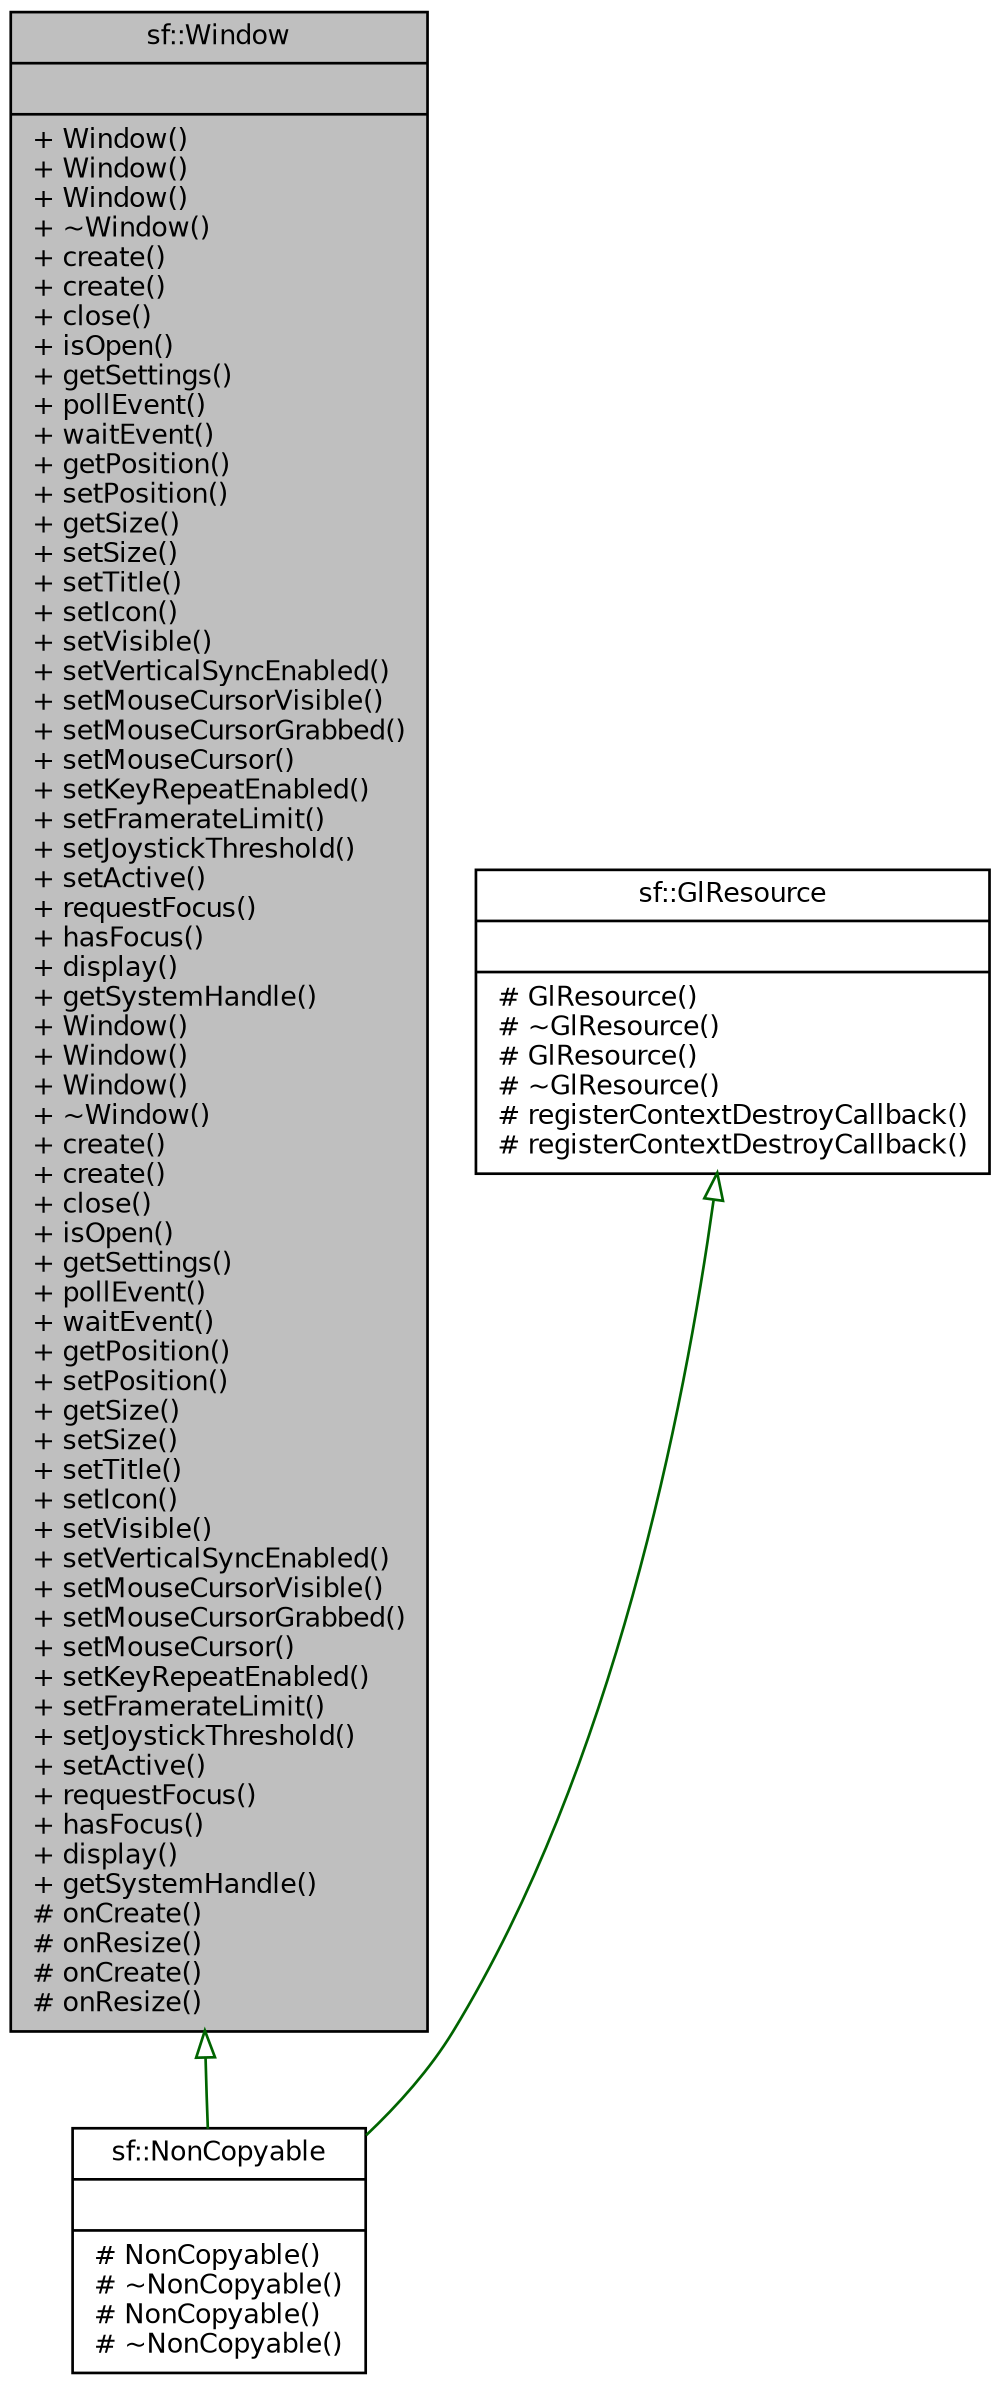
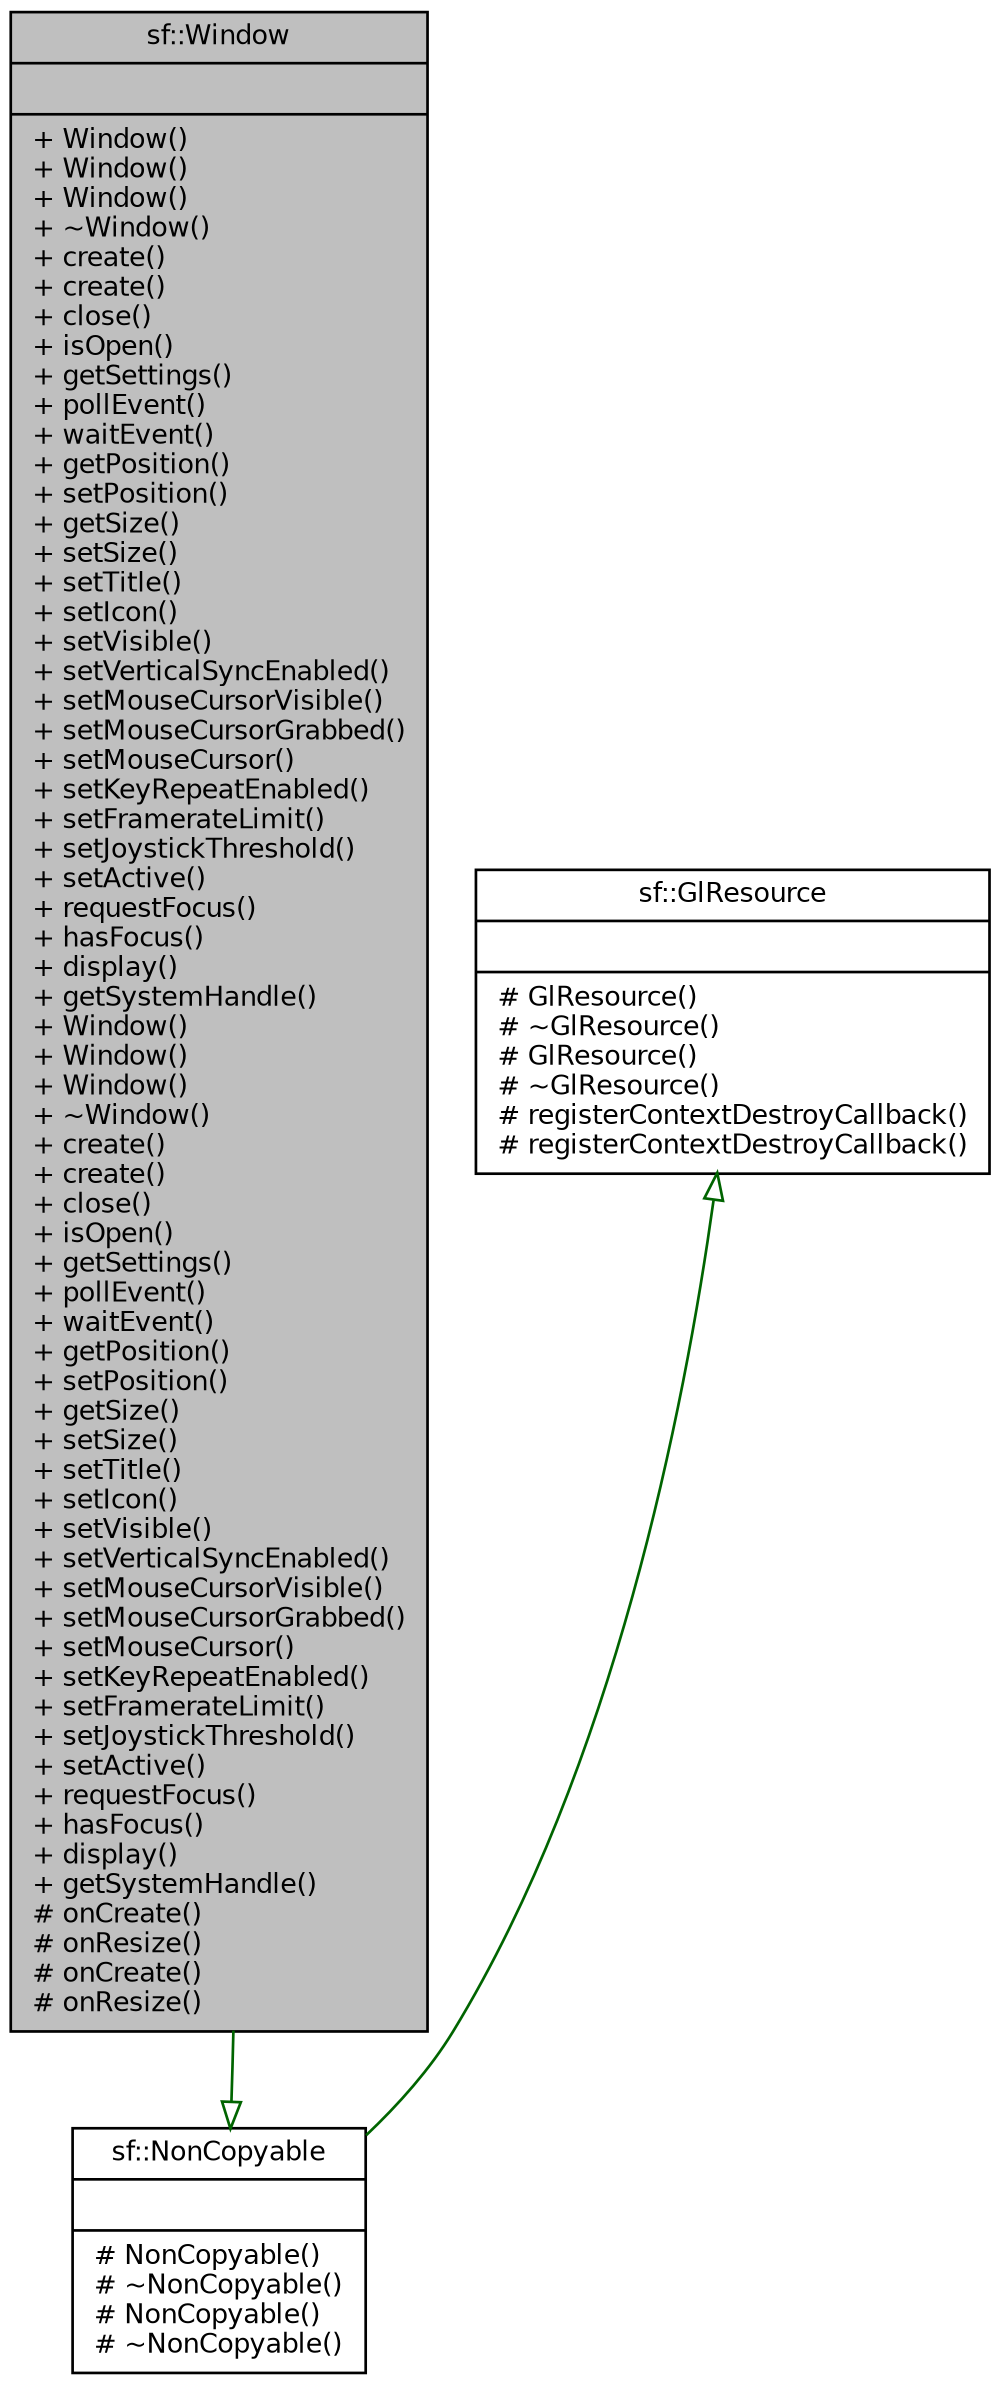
(207, 2093) -> (233, 2066)
